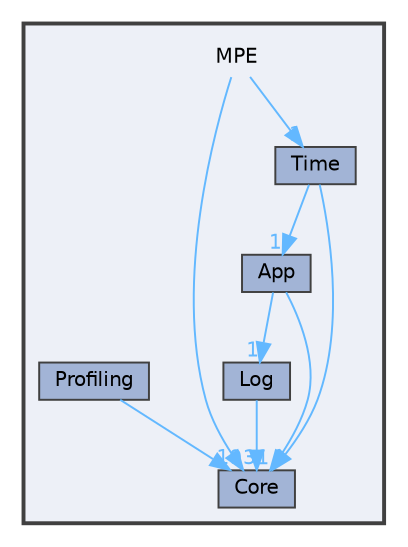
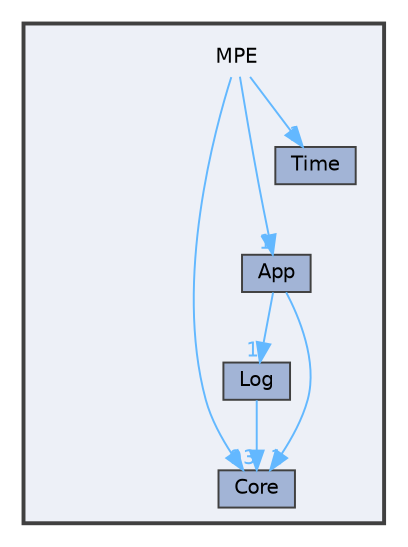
(299, 210) -> (254, 156)
(332, 324) -> none
(94, 381) -> none
